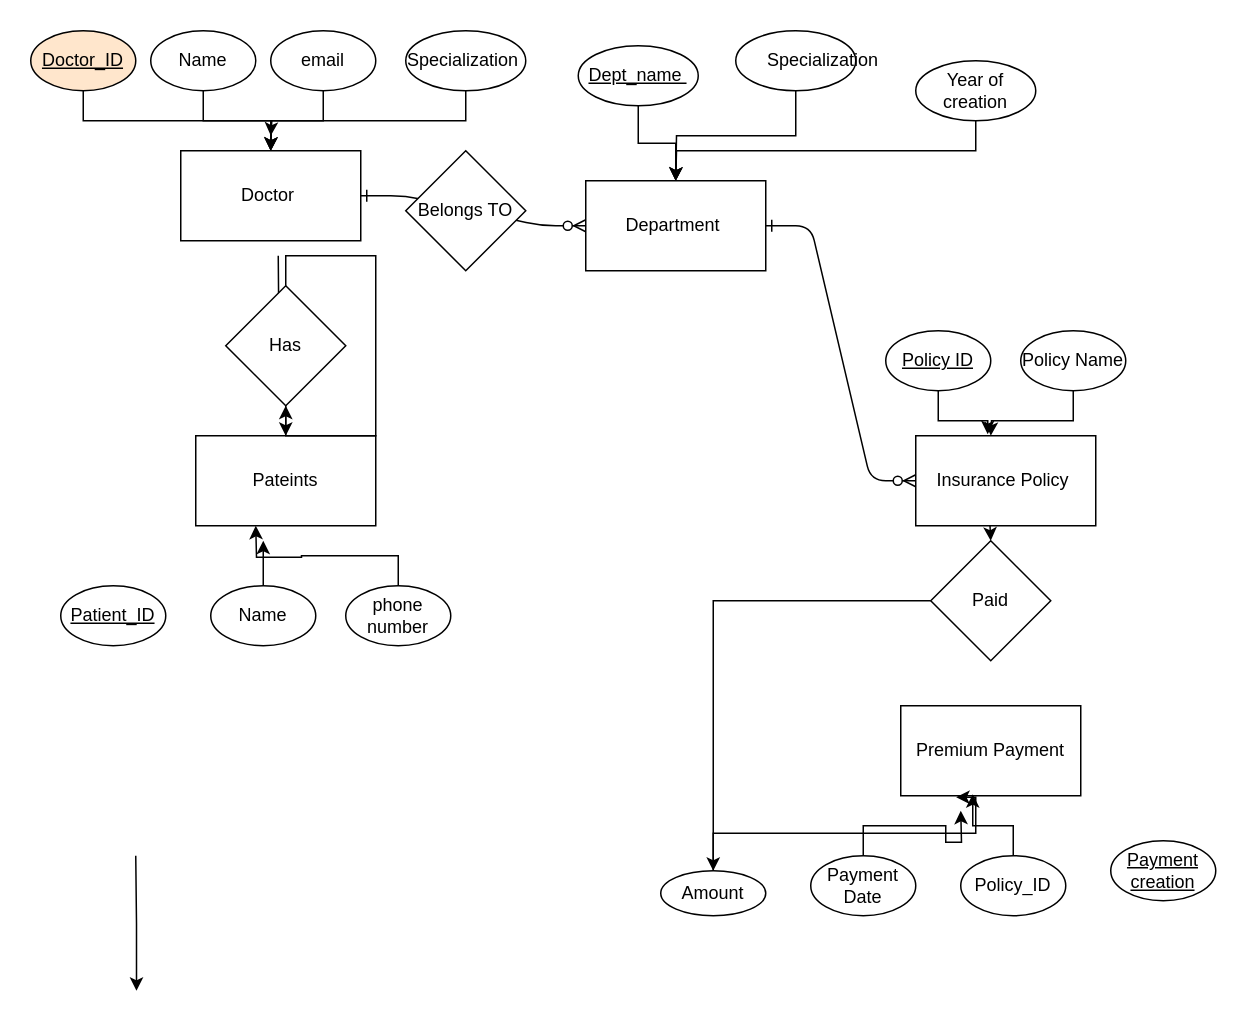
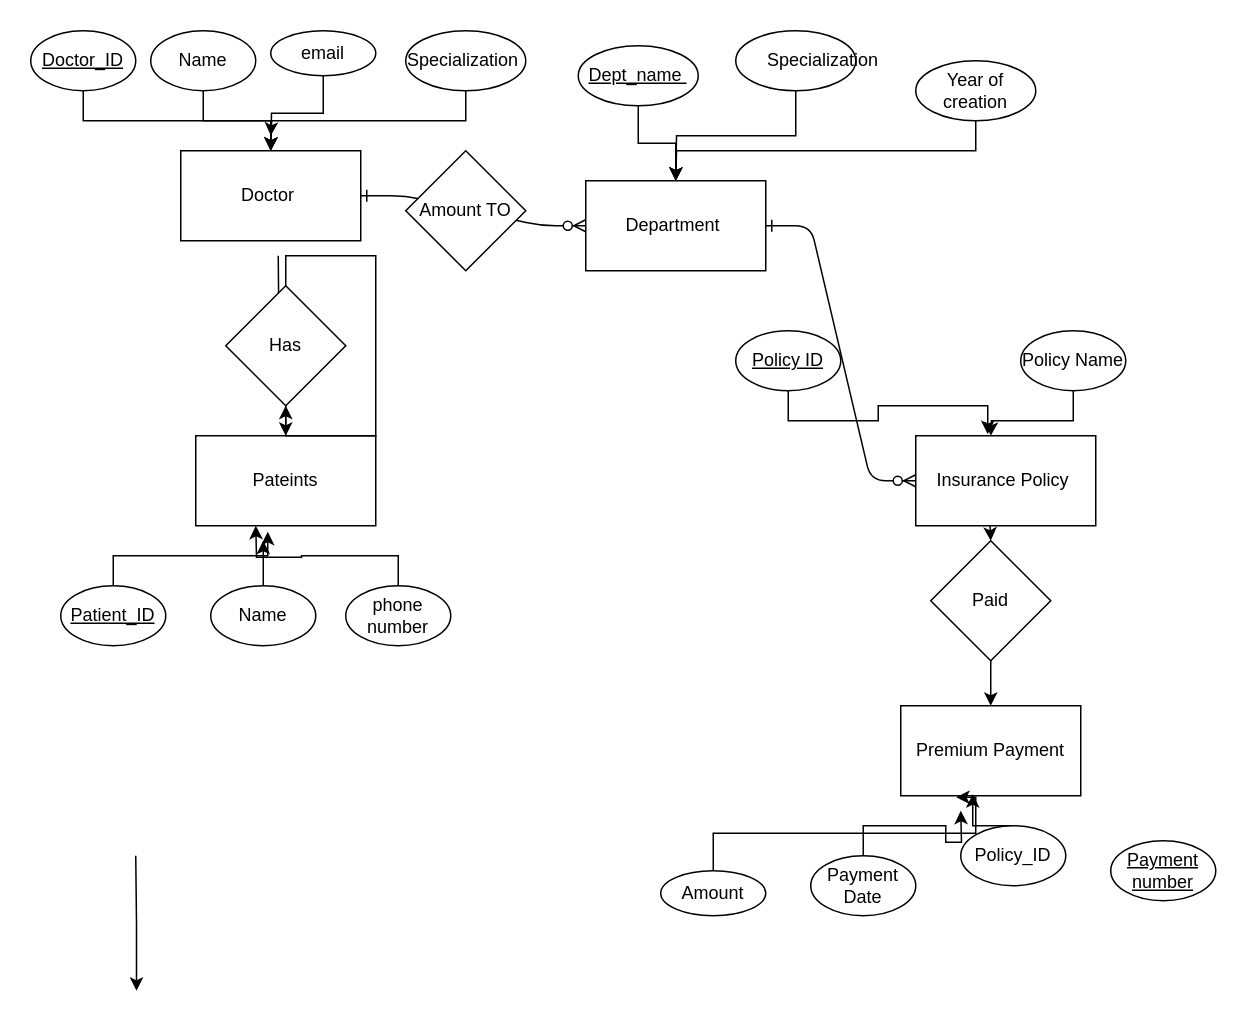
(83, 61) -> (83, 61)
(323, 61) -> (323, 53)
(466, 211) -> (466, 211)
(938, 361) -> (788, 361)
none -> (167, 556)
(713, 607) -> (991, 689)
(1163, 871) -> (1163, 871)
(1013, 886) -> (1013, 856)
